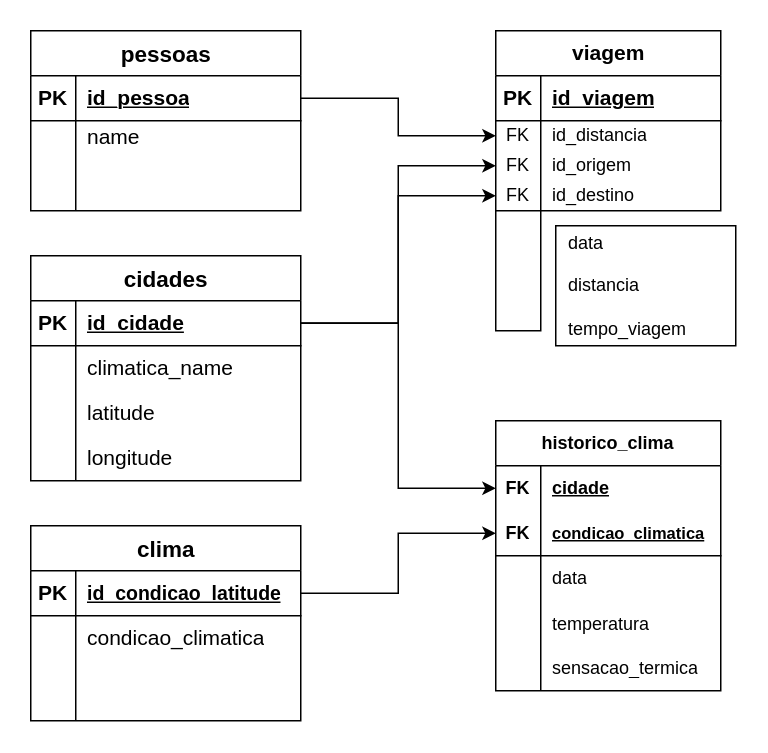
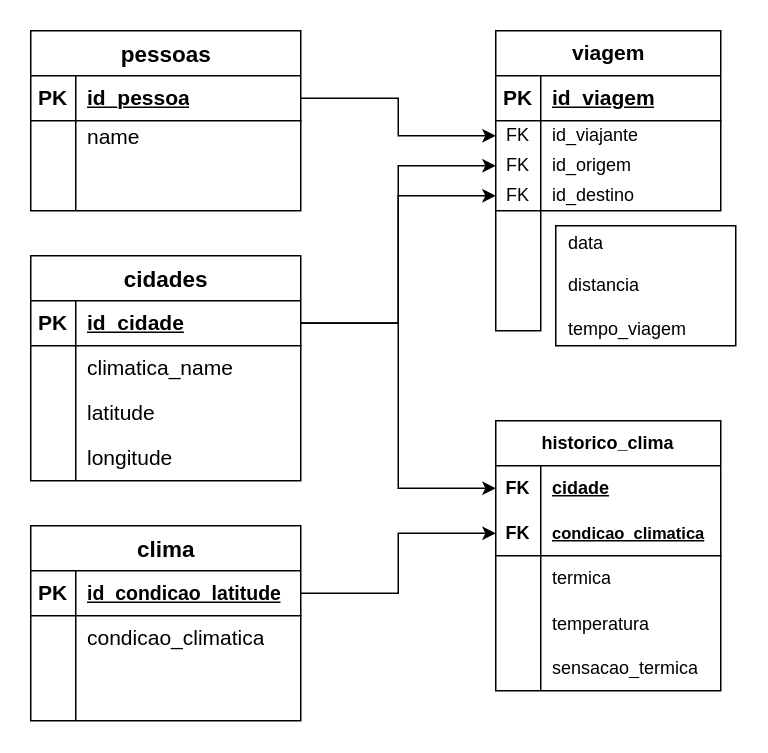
(606, 136) -> (604, 136)
(573, 578) -> (586, 578)
